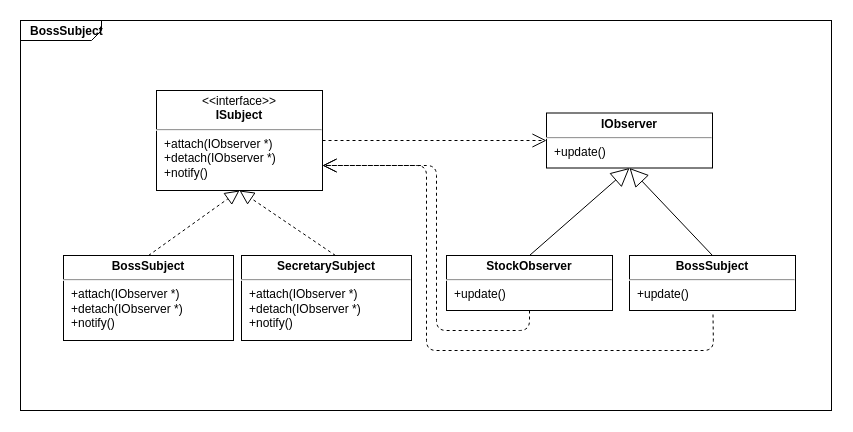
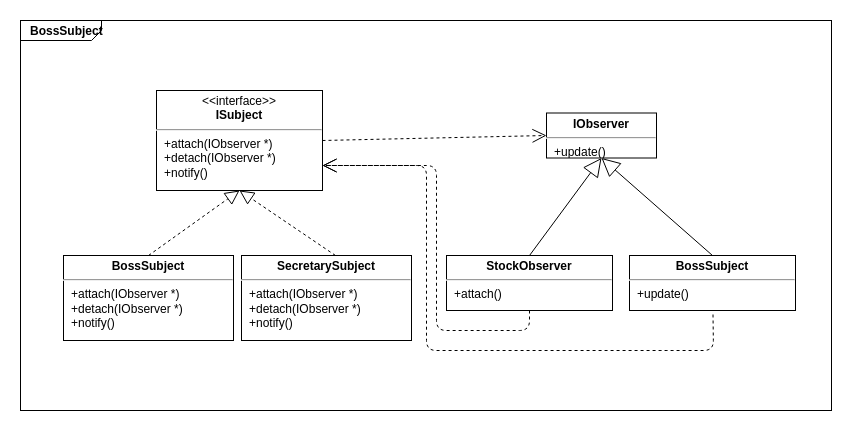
(630, 141) -> (602, 136)
(530, 256) -> (530, 256)
